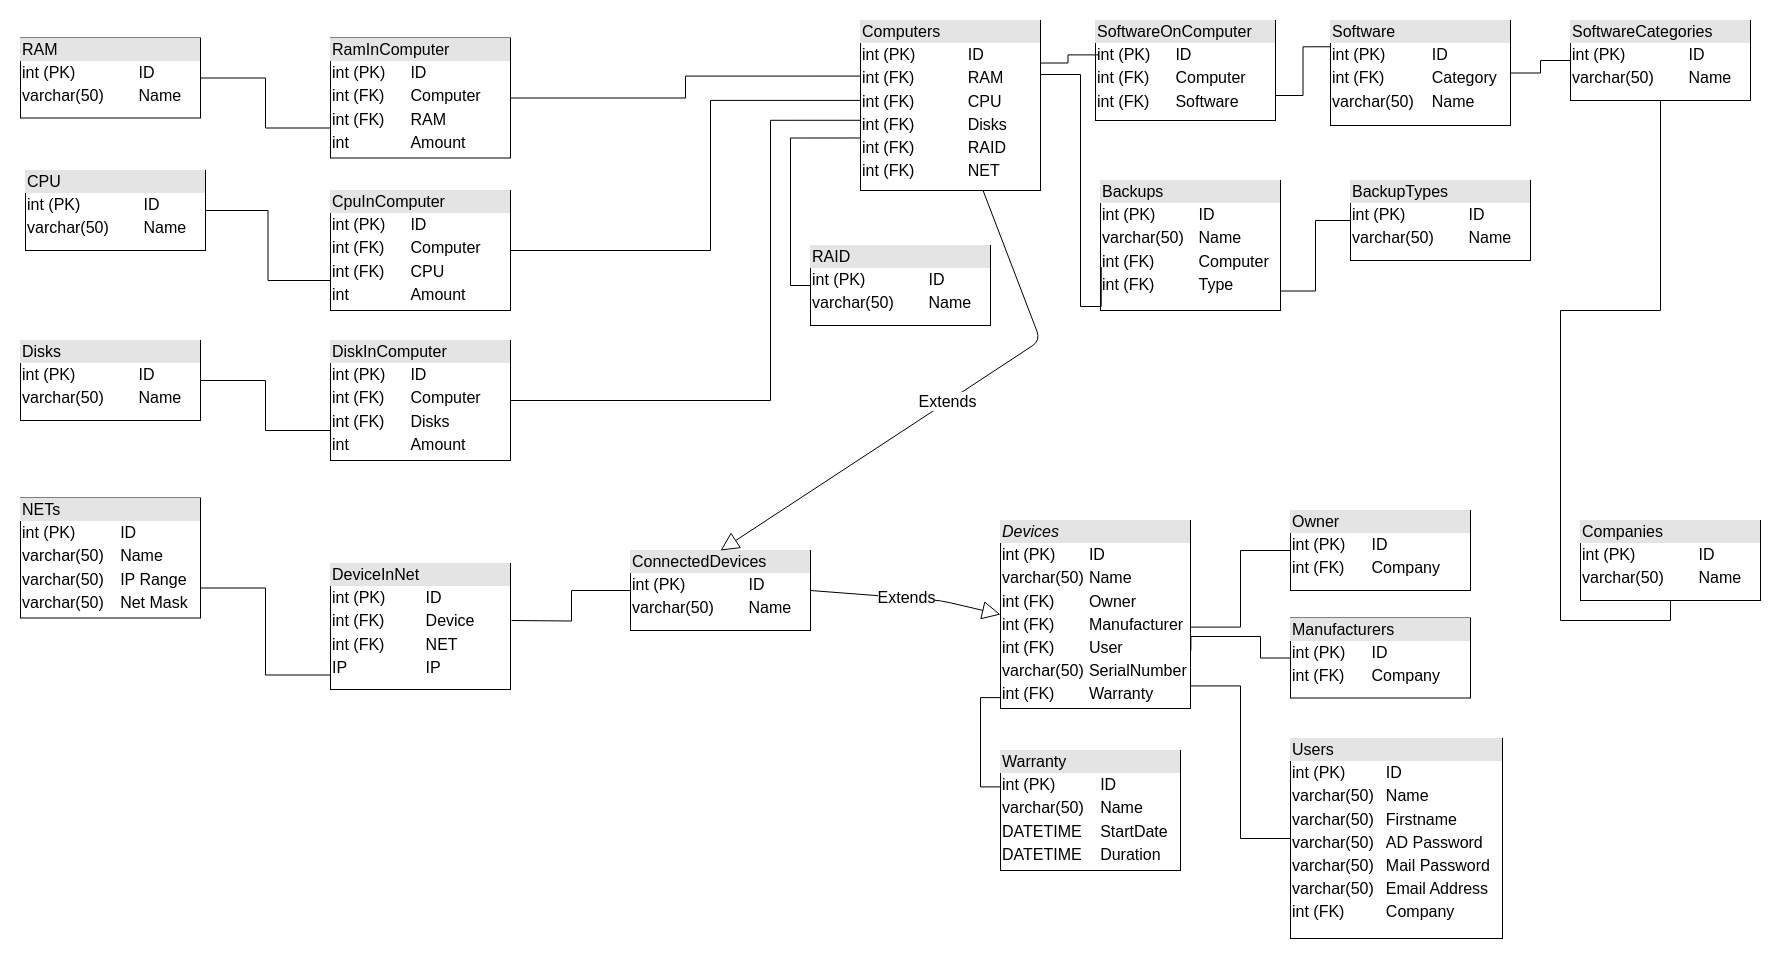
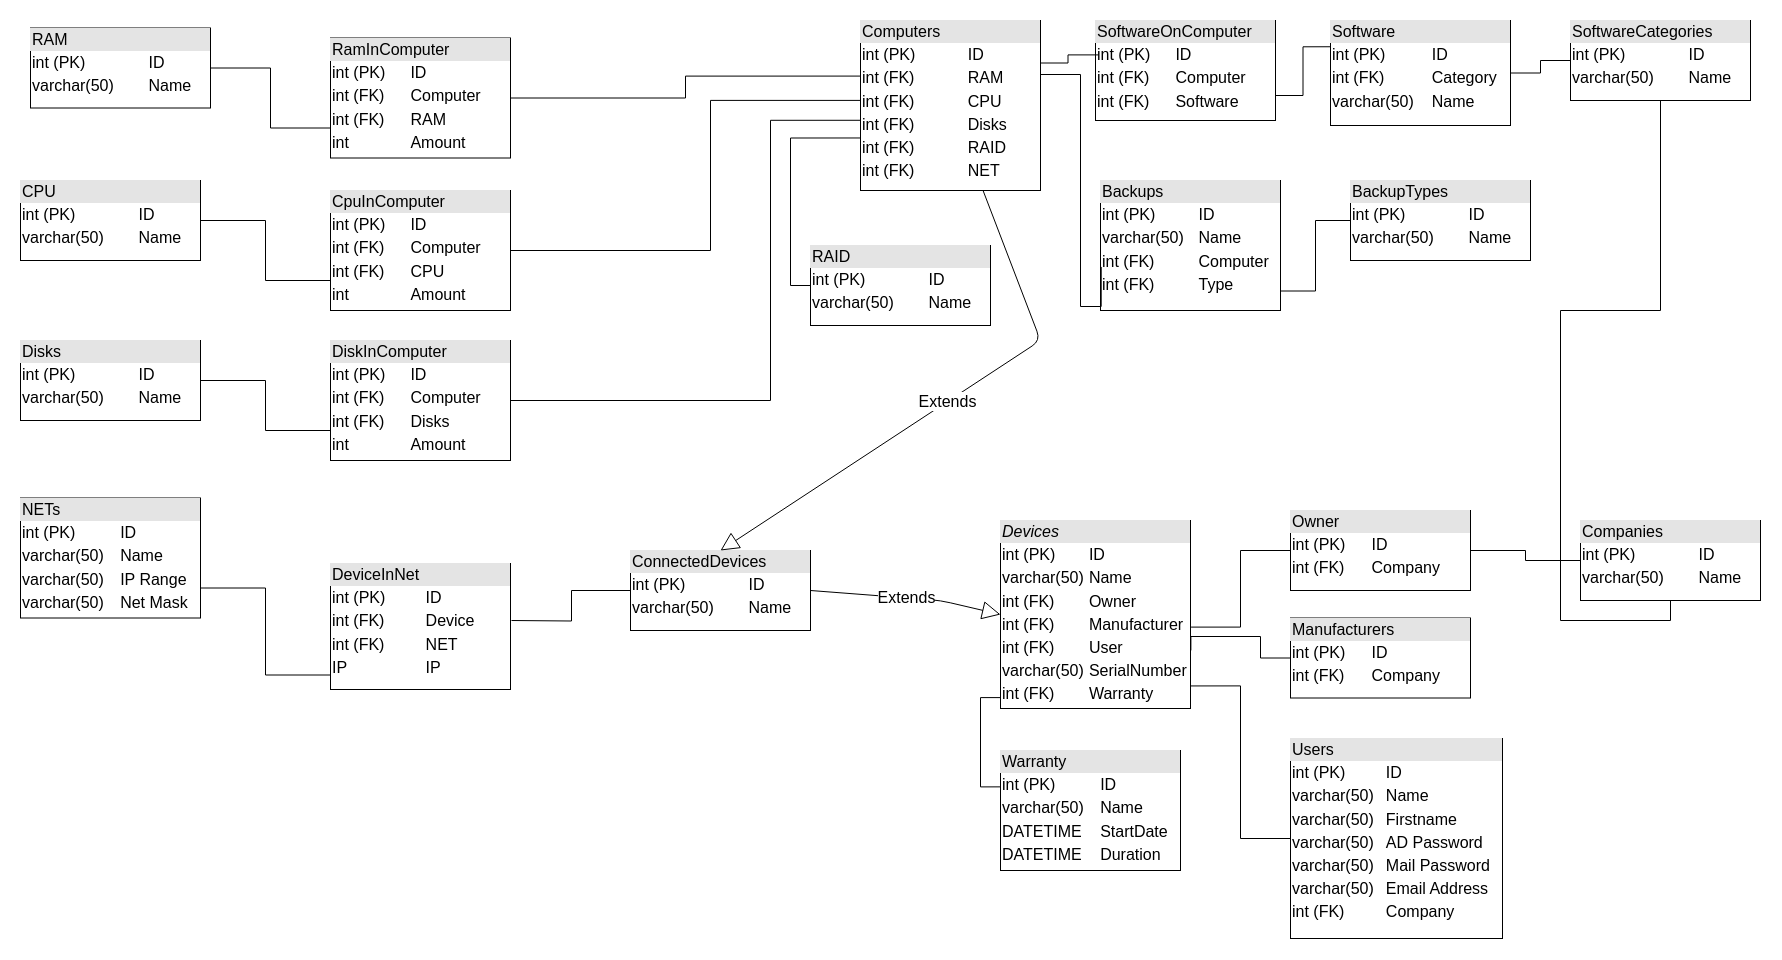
(111, 78) -> (121, 68)
(116, 211) -> (111, 221)
none -> (1526, 556)
